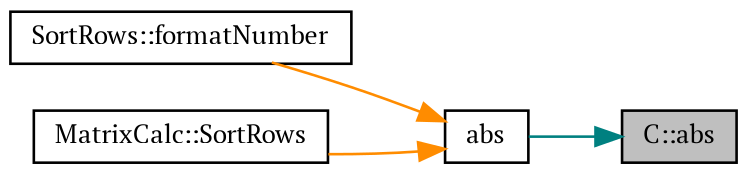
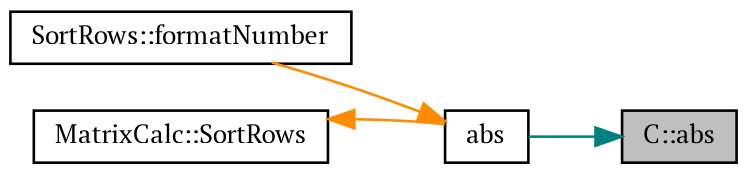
(373, 154) -> (397, 121)
